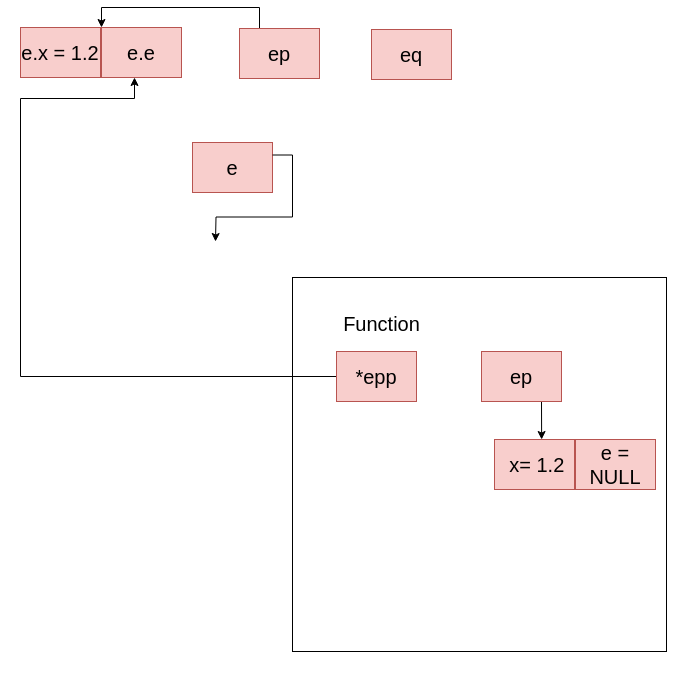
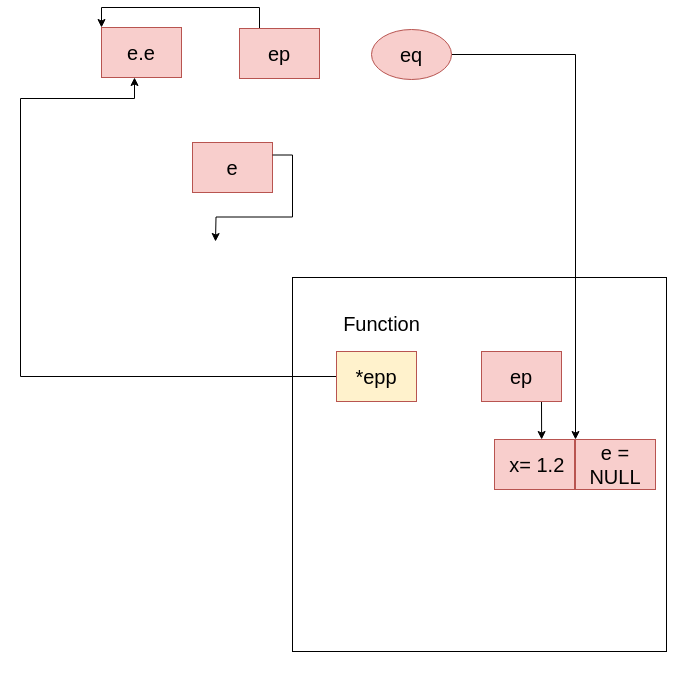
(61, 53) -> none
(412, 55) -> (412, 55)
none -> (576, 182)
(377, 377) -> (377, 377)
